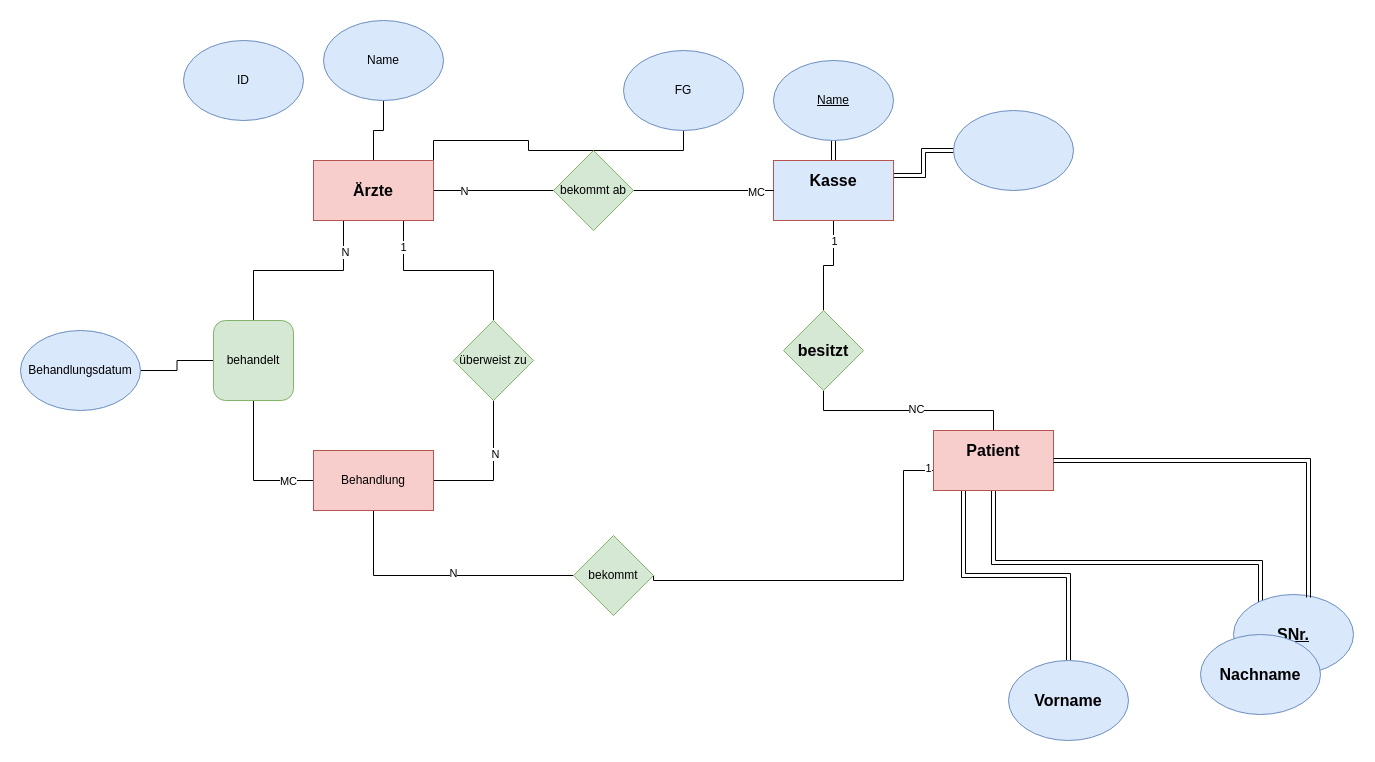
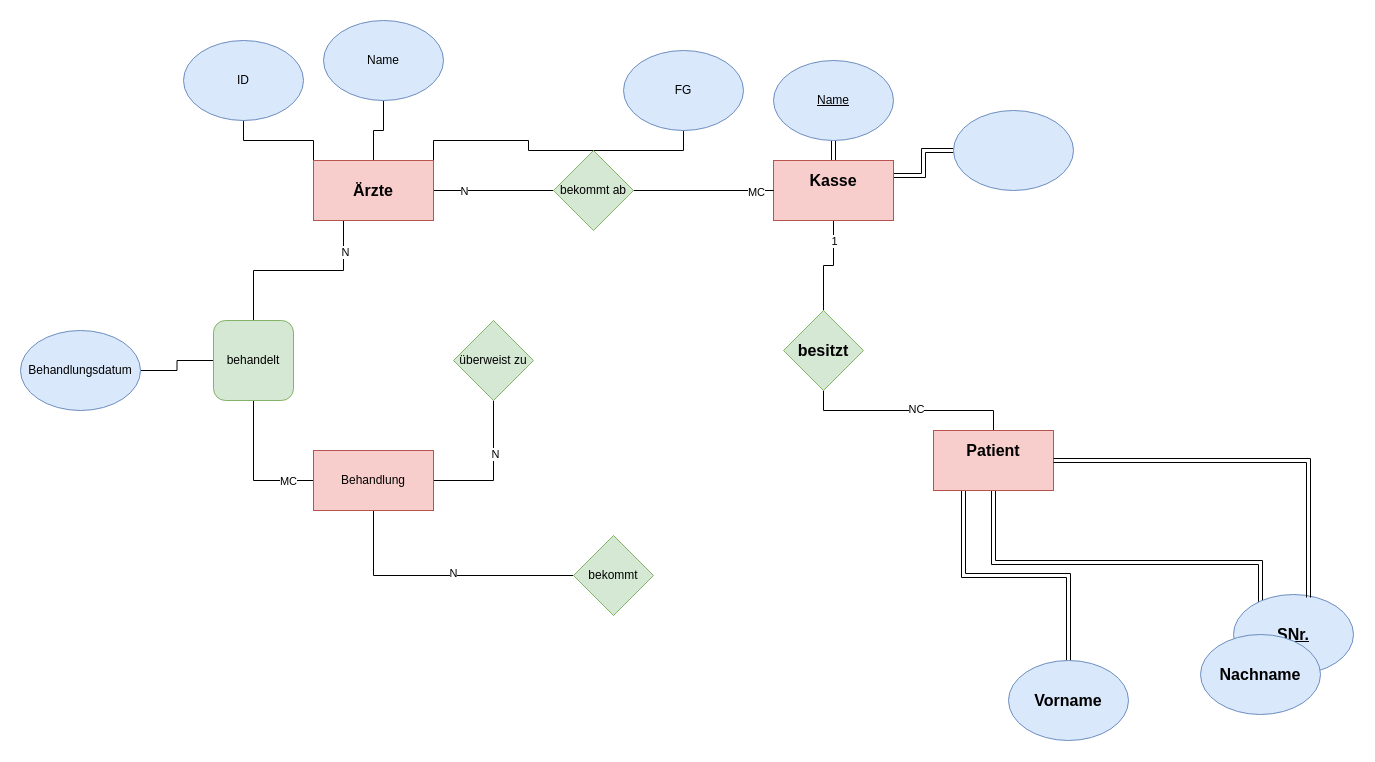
none -> (279, 141)
(834, 191) -> (834, 191)
(449, 271) -> none
(848, 581) -> none
